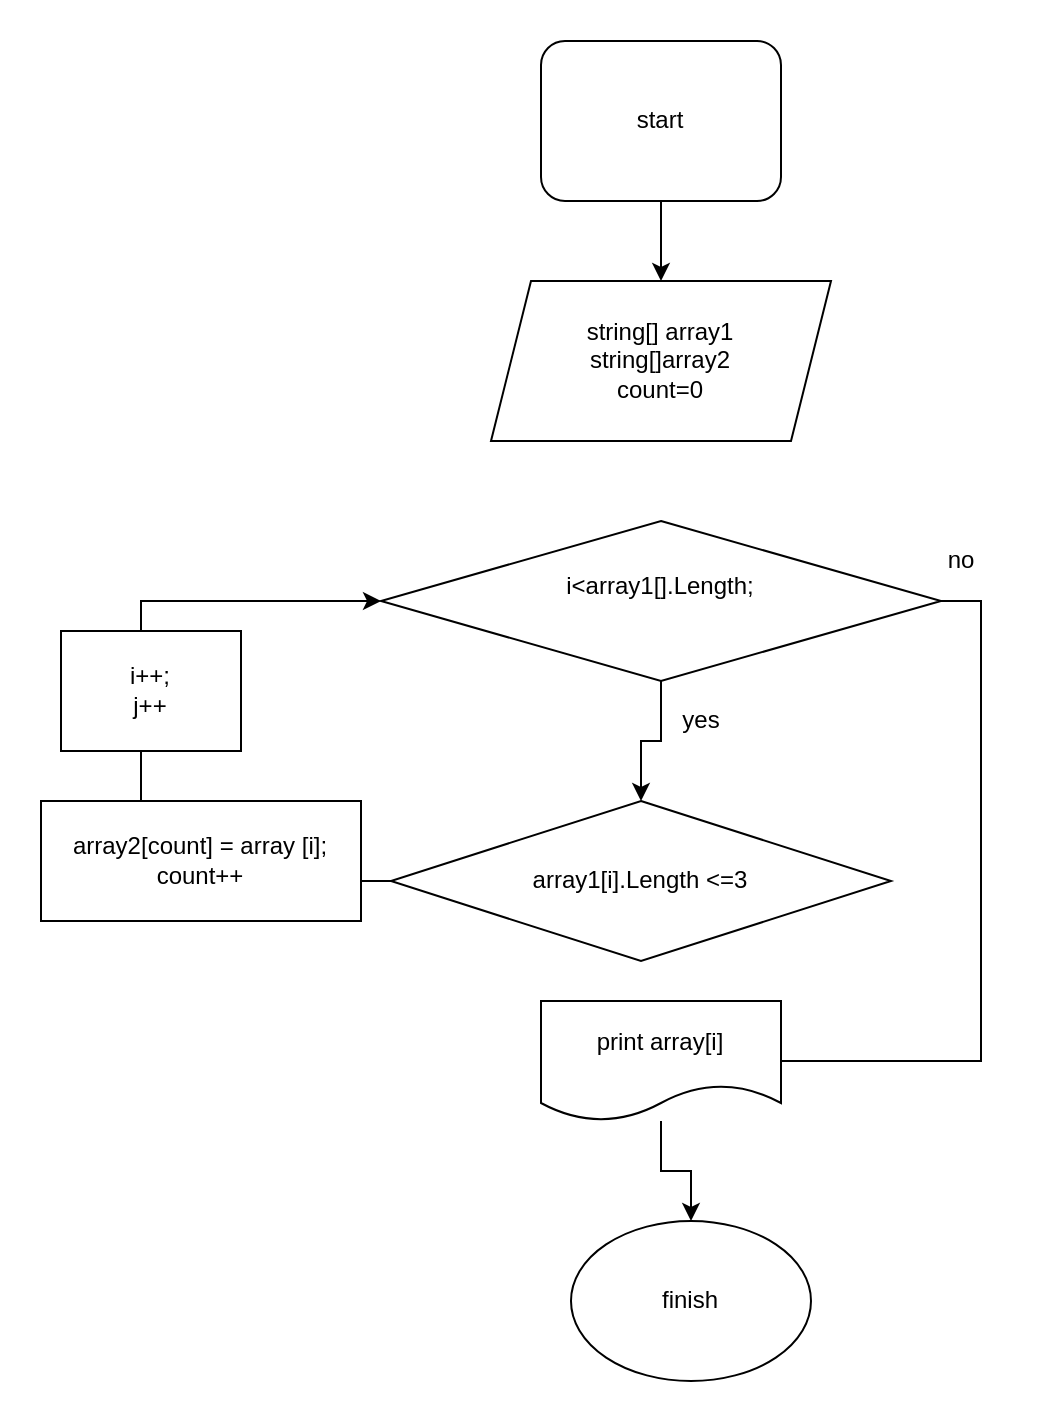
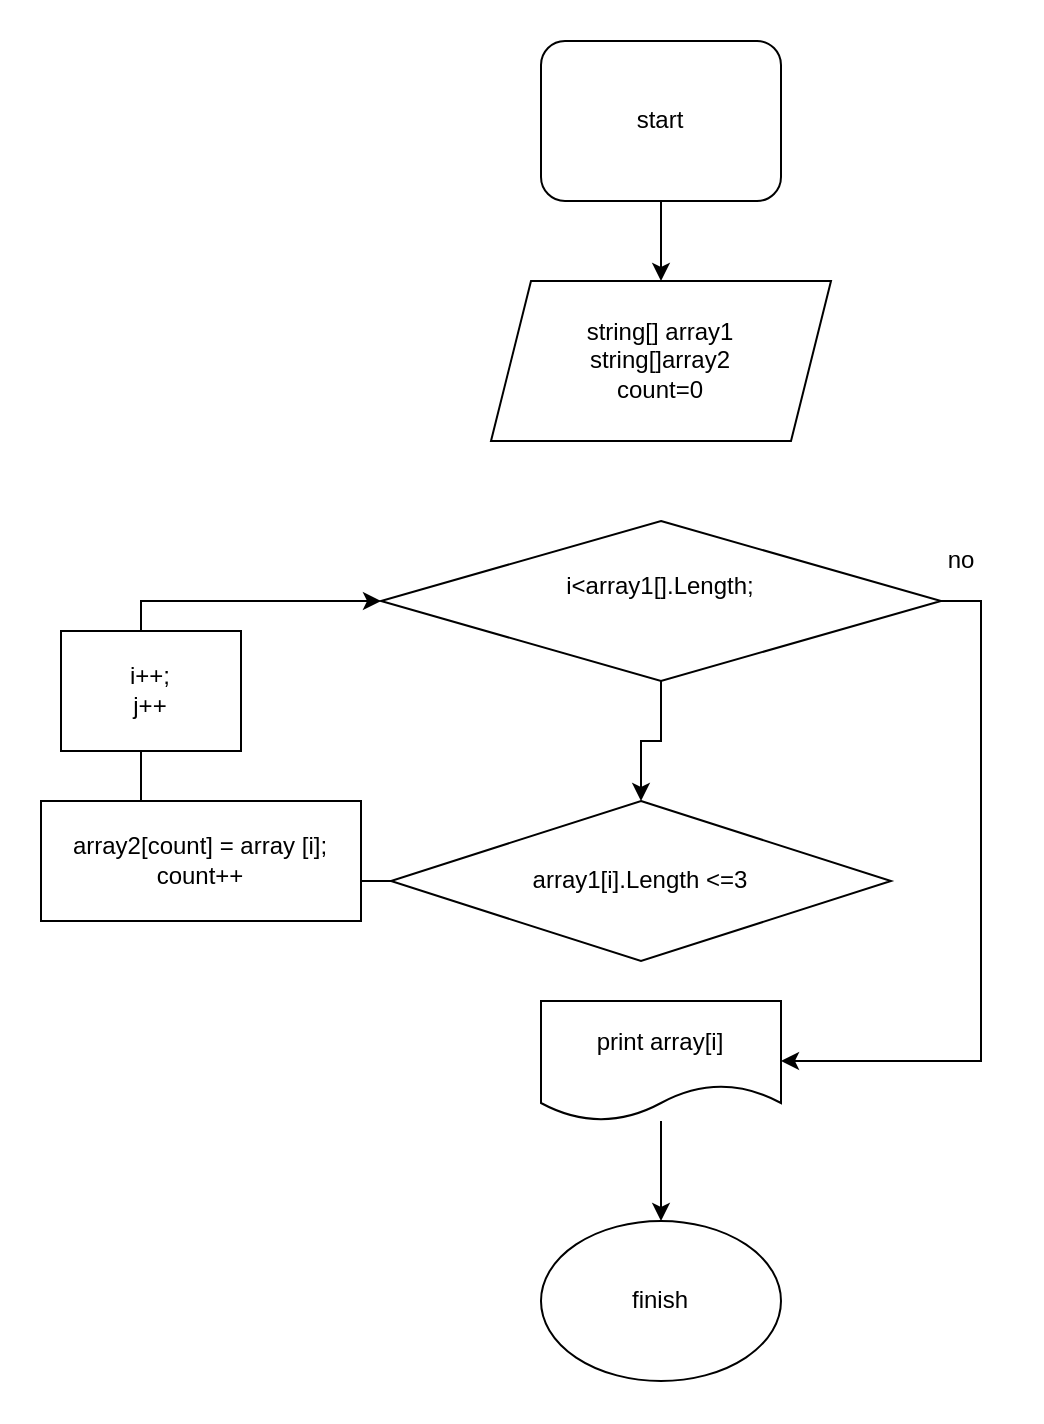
(701, 721) -> none
(790, 1061) -> (796, 1061)
(691, 1301) -> (661, 1301)
